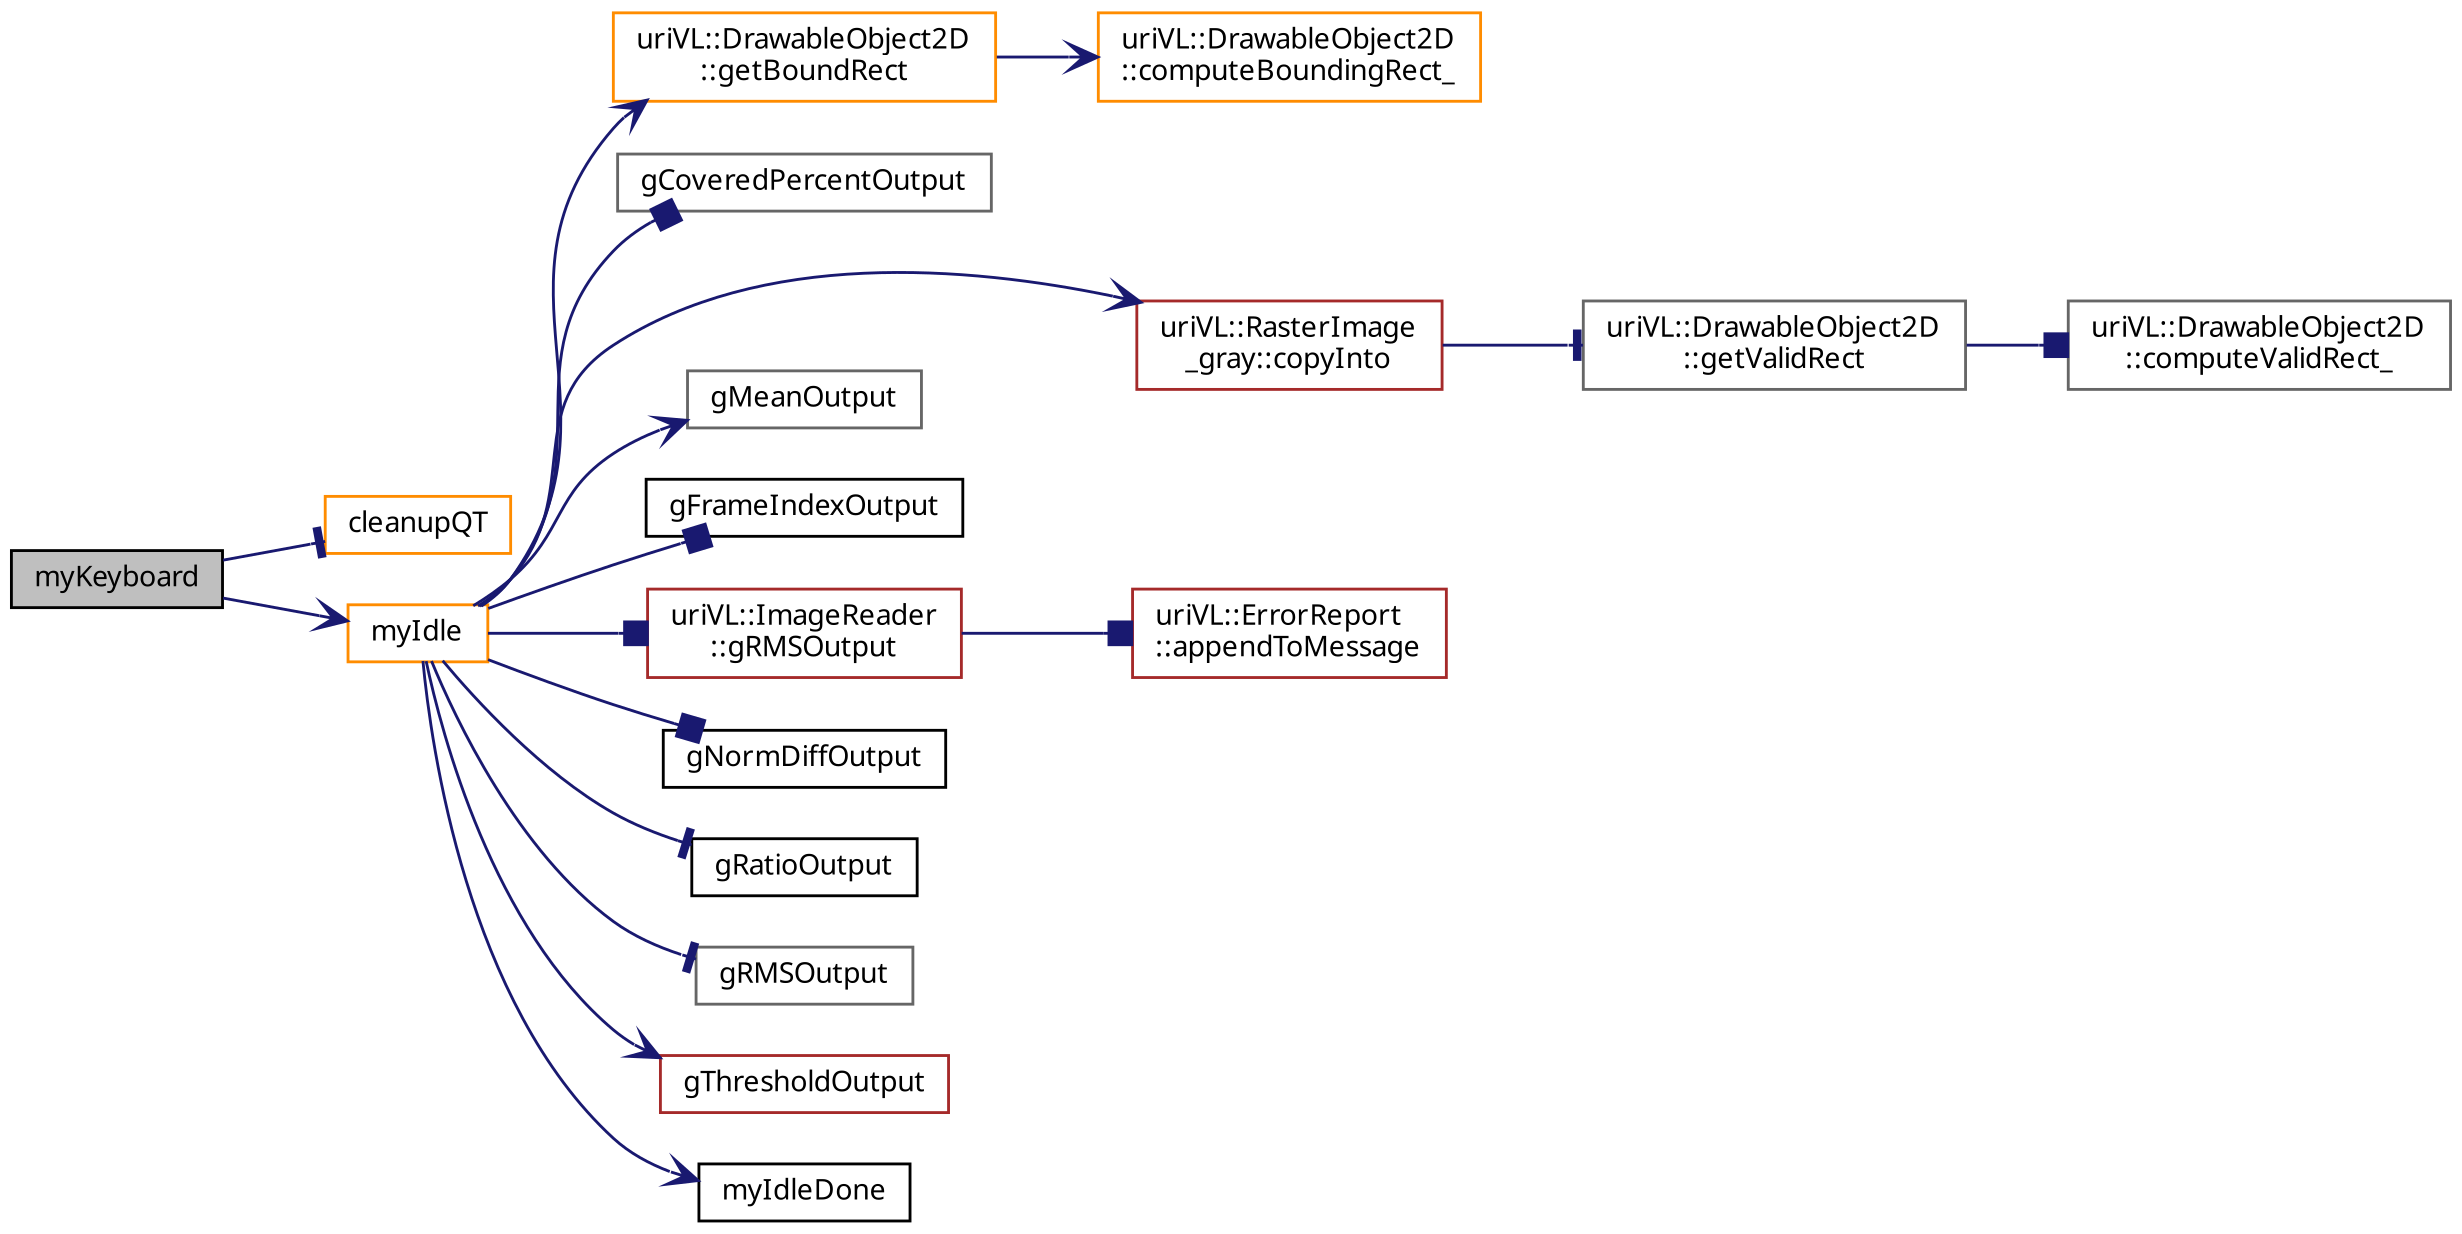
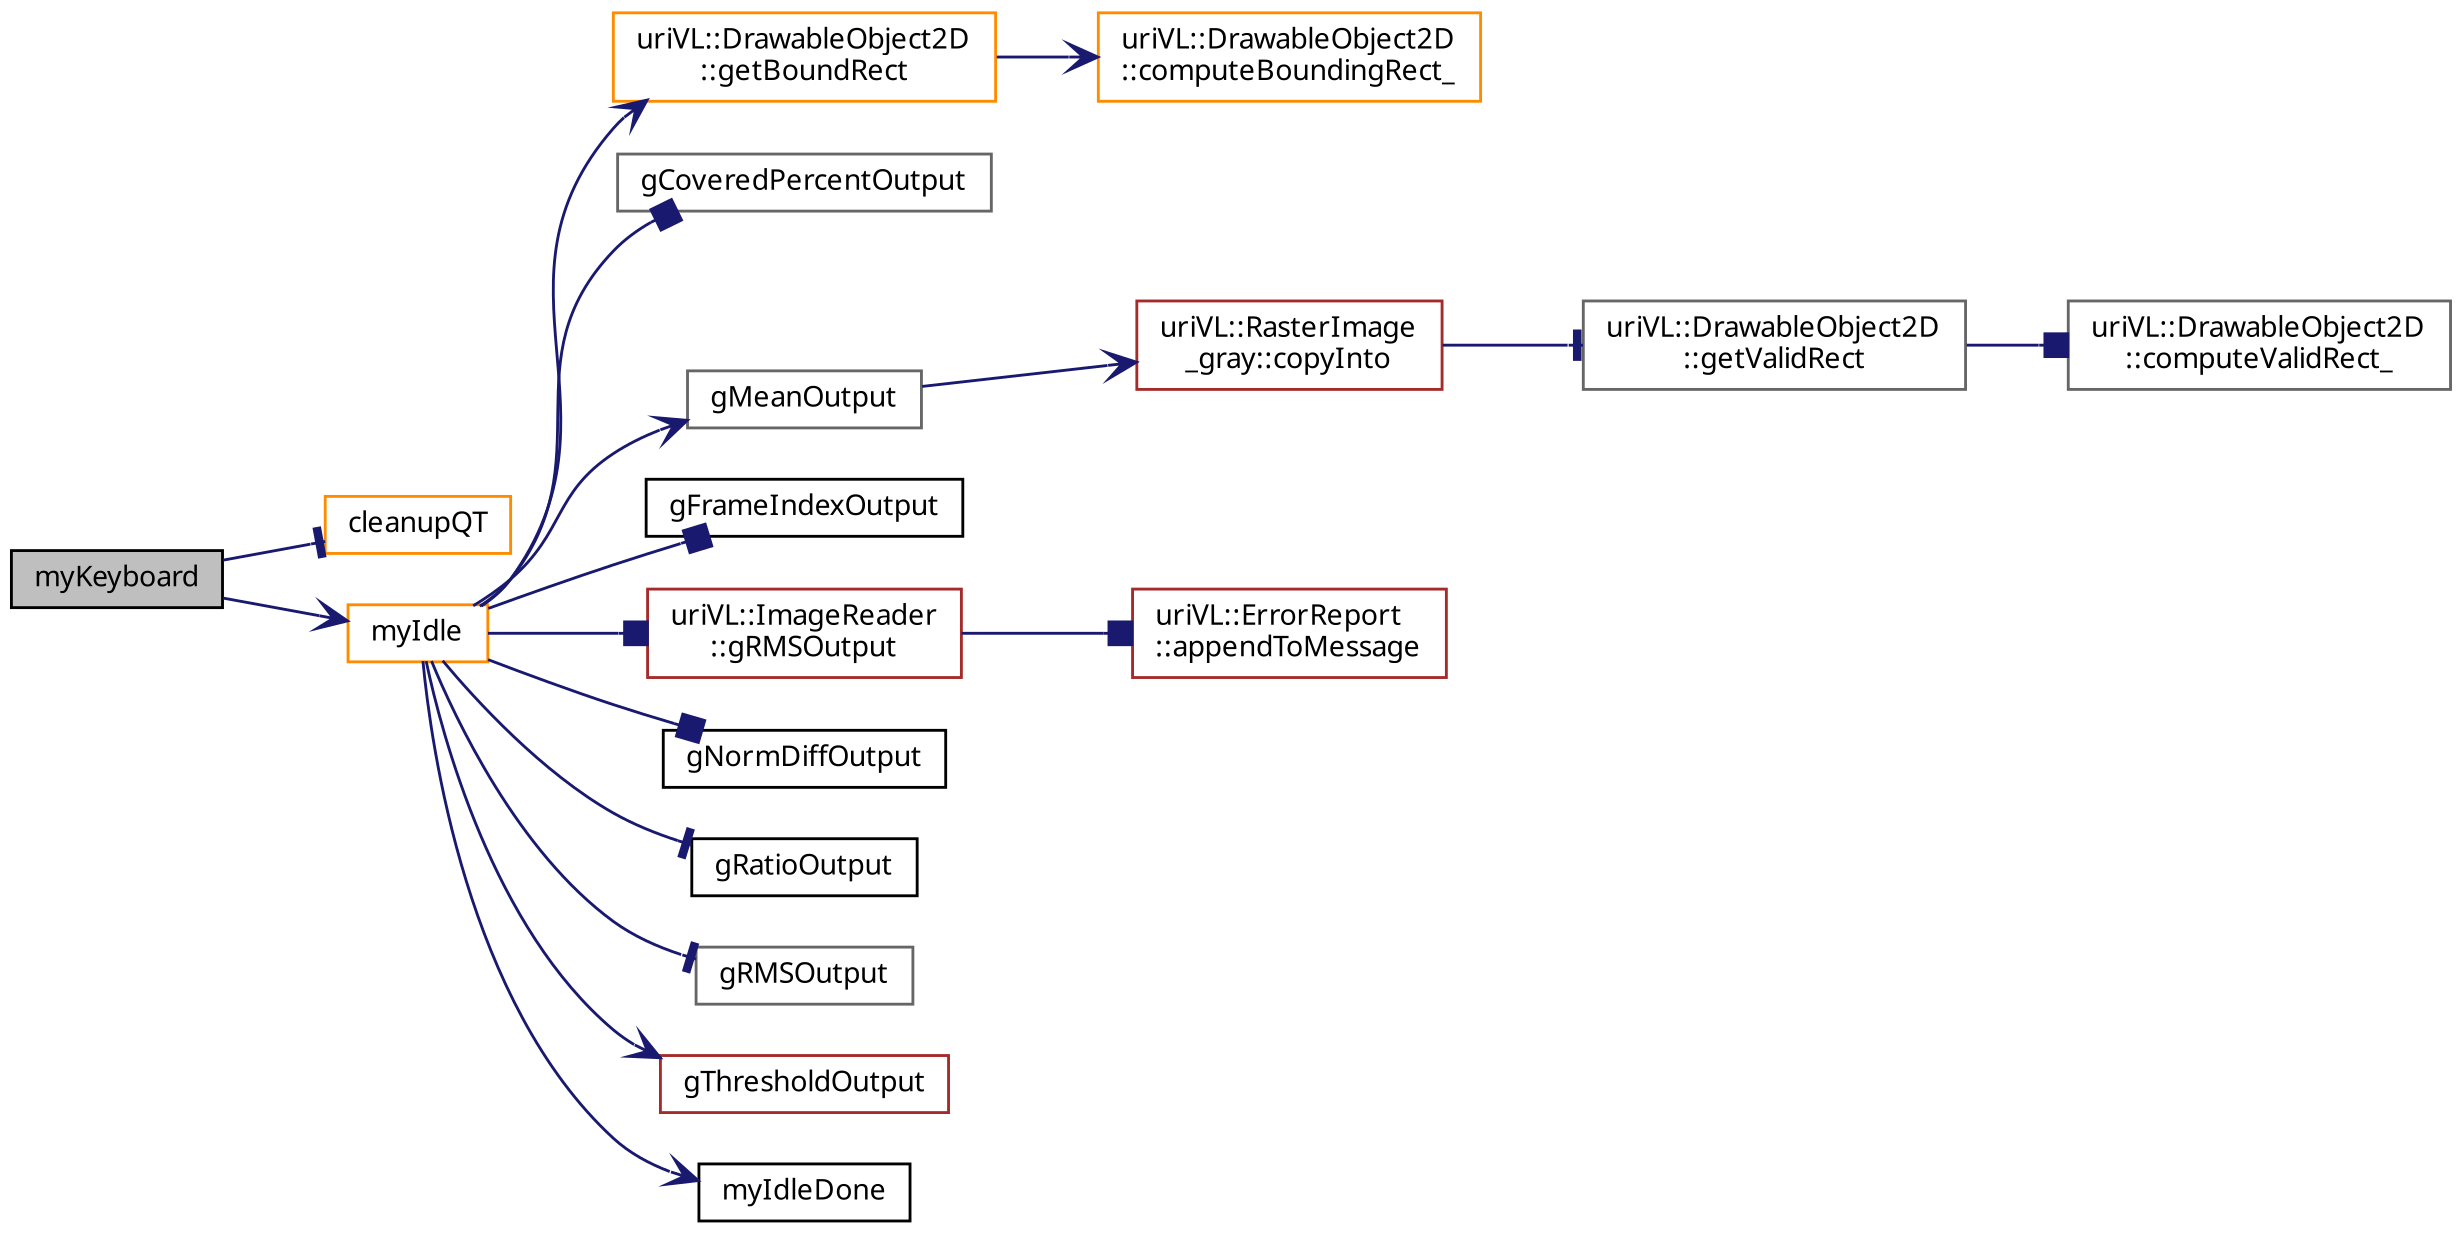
(707, 302) -> (1015, 376)
